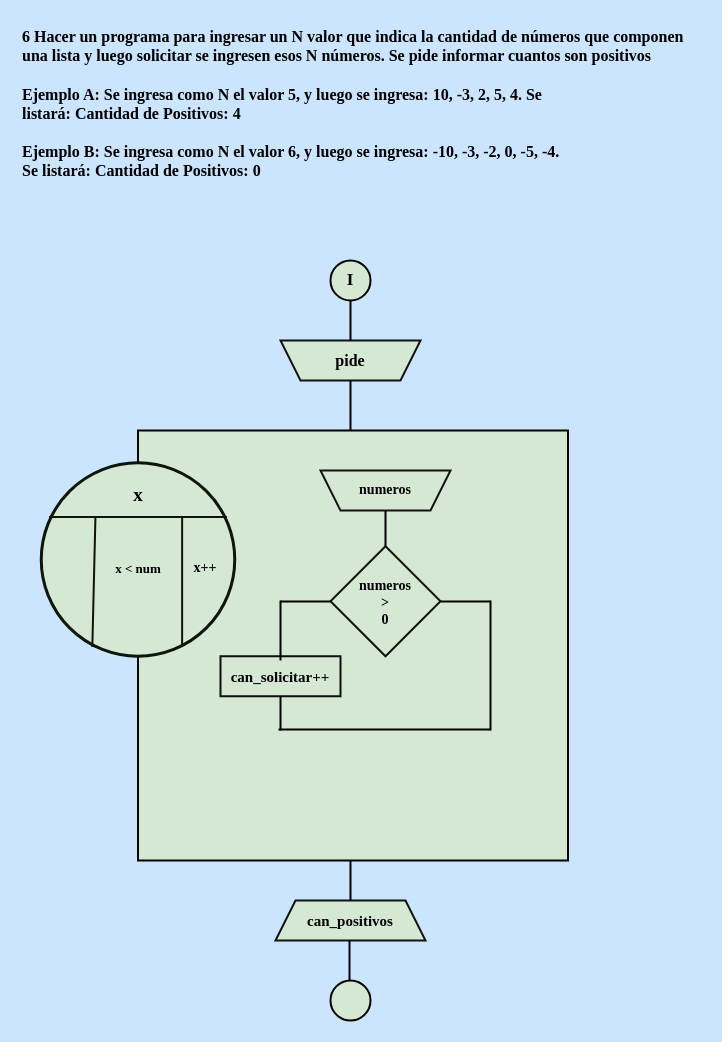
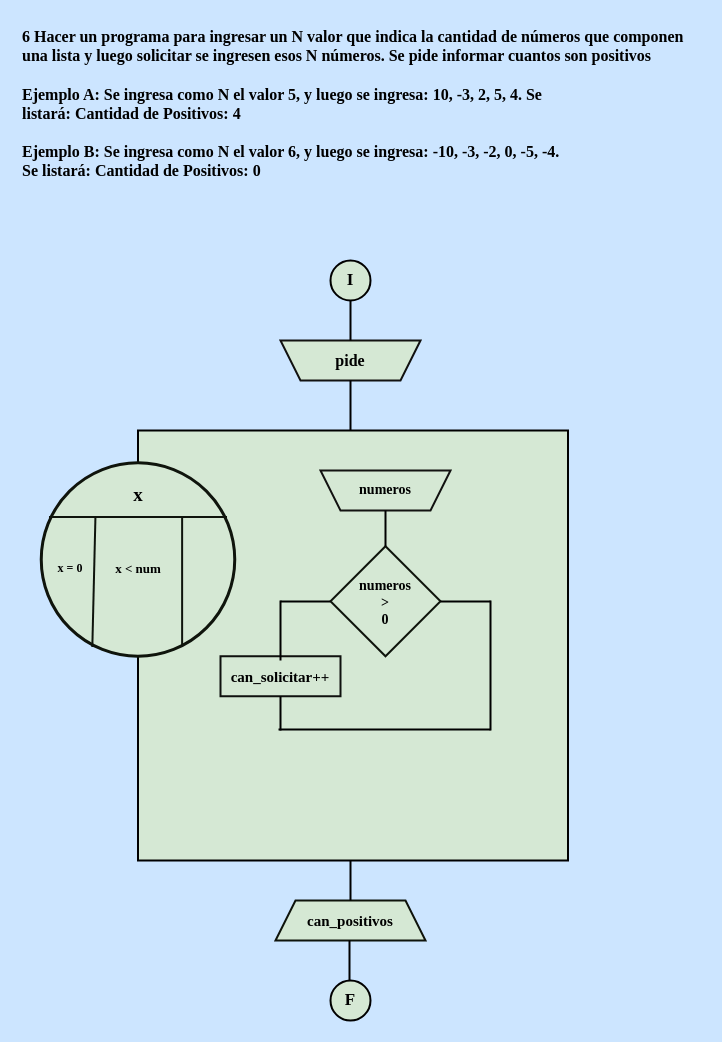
none -> (71, 569)
(206, 569) -> none
none -> (351, 1001)
